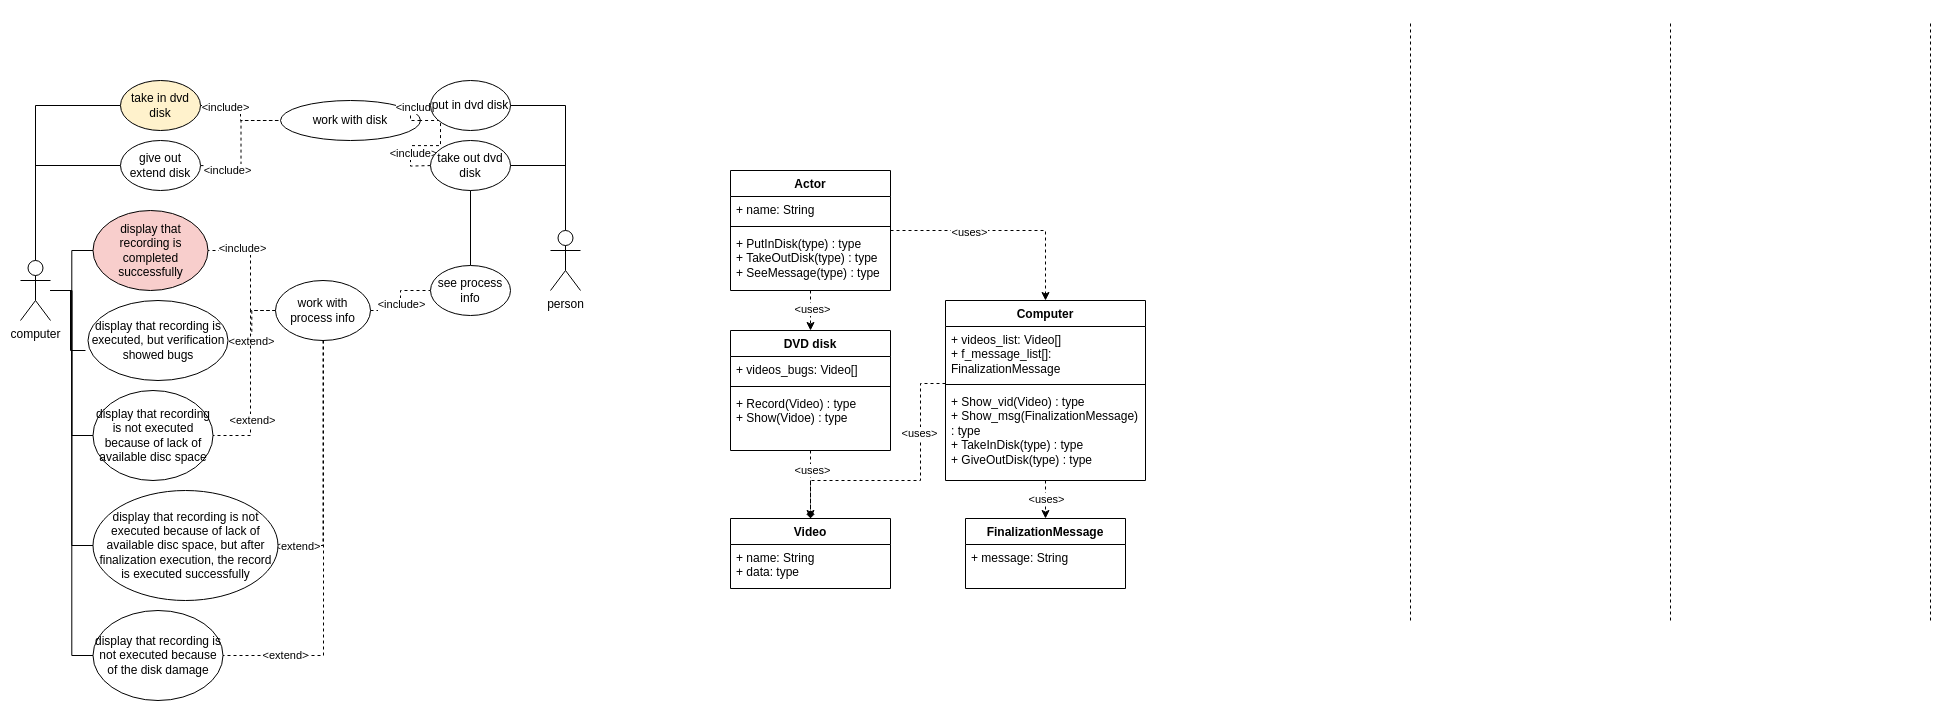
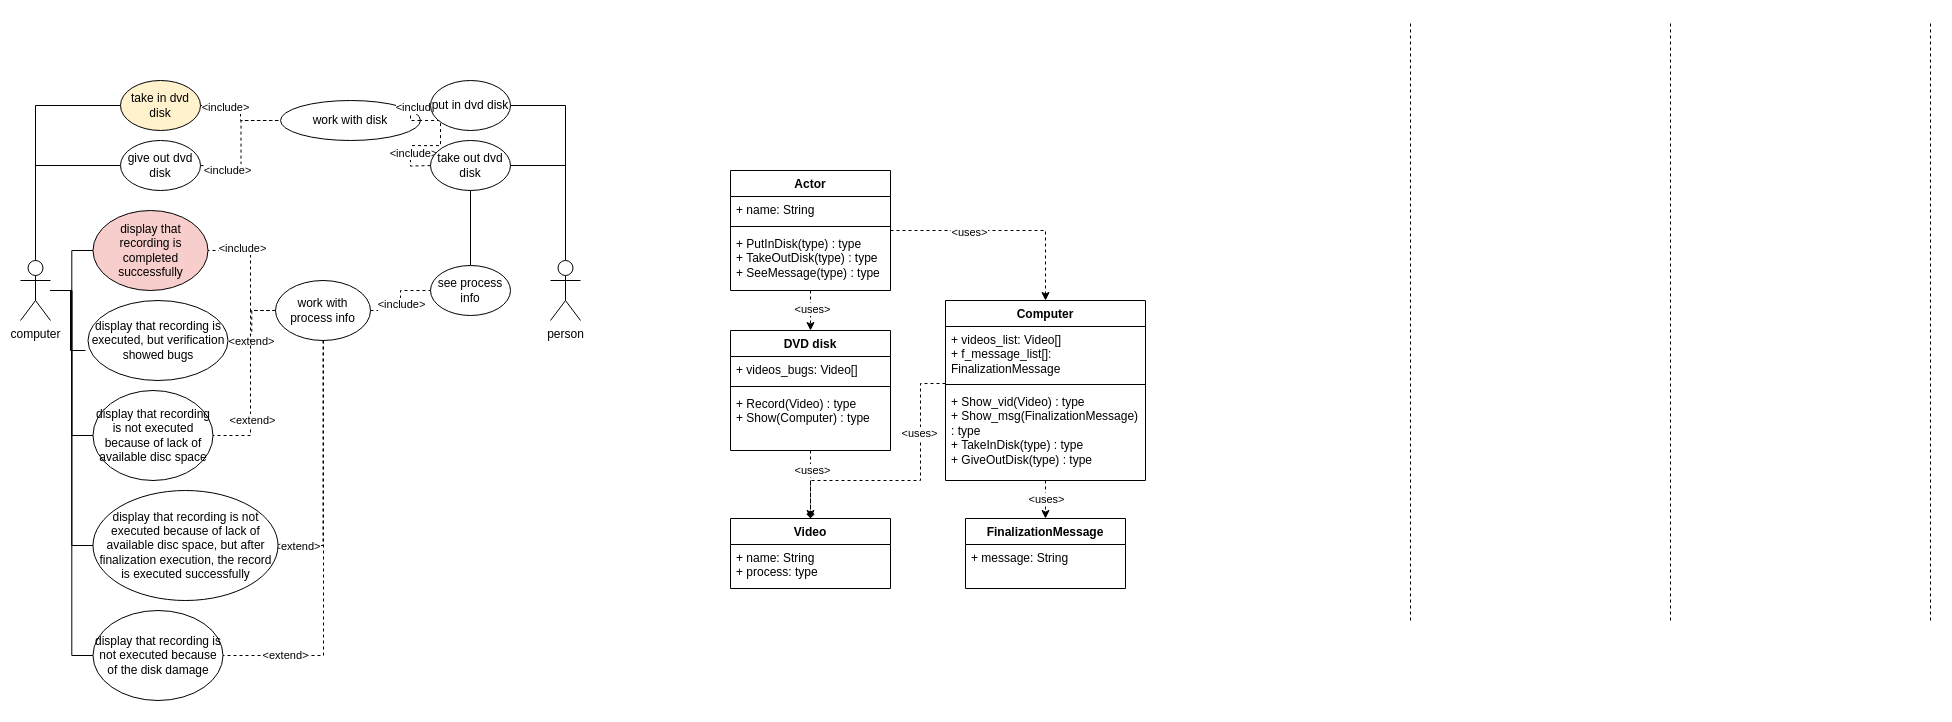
(161, 166) -> (161, 166)
(566, 261) -> (566, 291)
(803, 412) -> (808, 412)
(777, 566) -> (782, 566)
